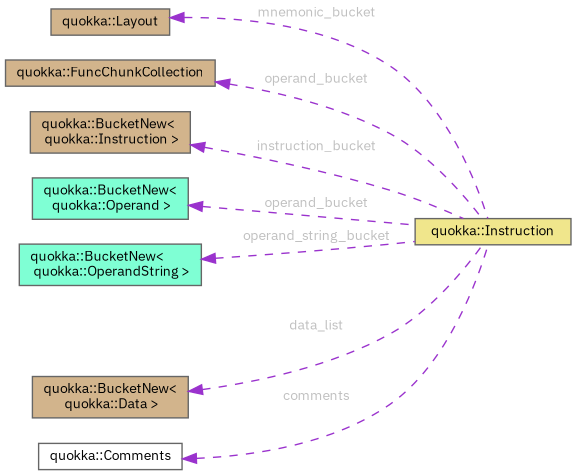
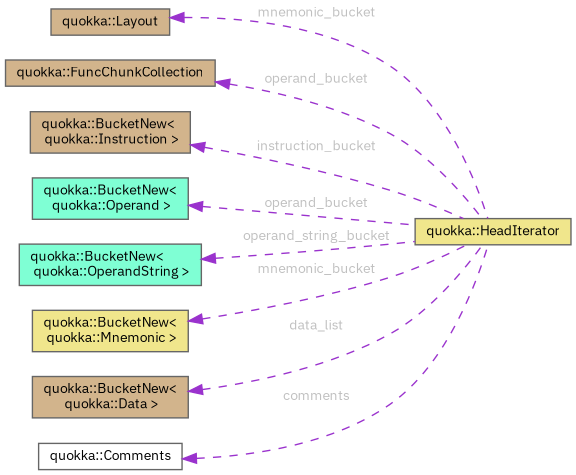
(493, 232) -> (493, 232)
none -> (110, 331)
